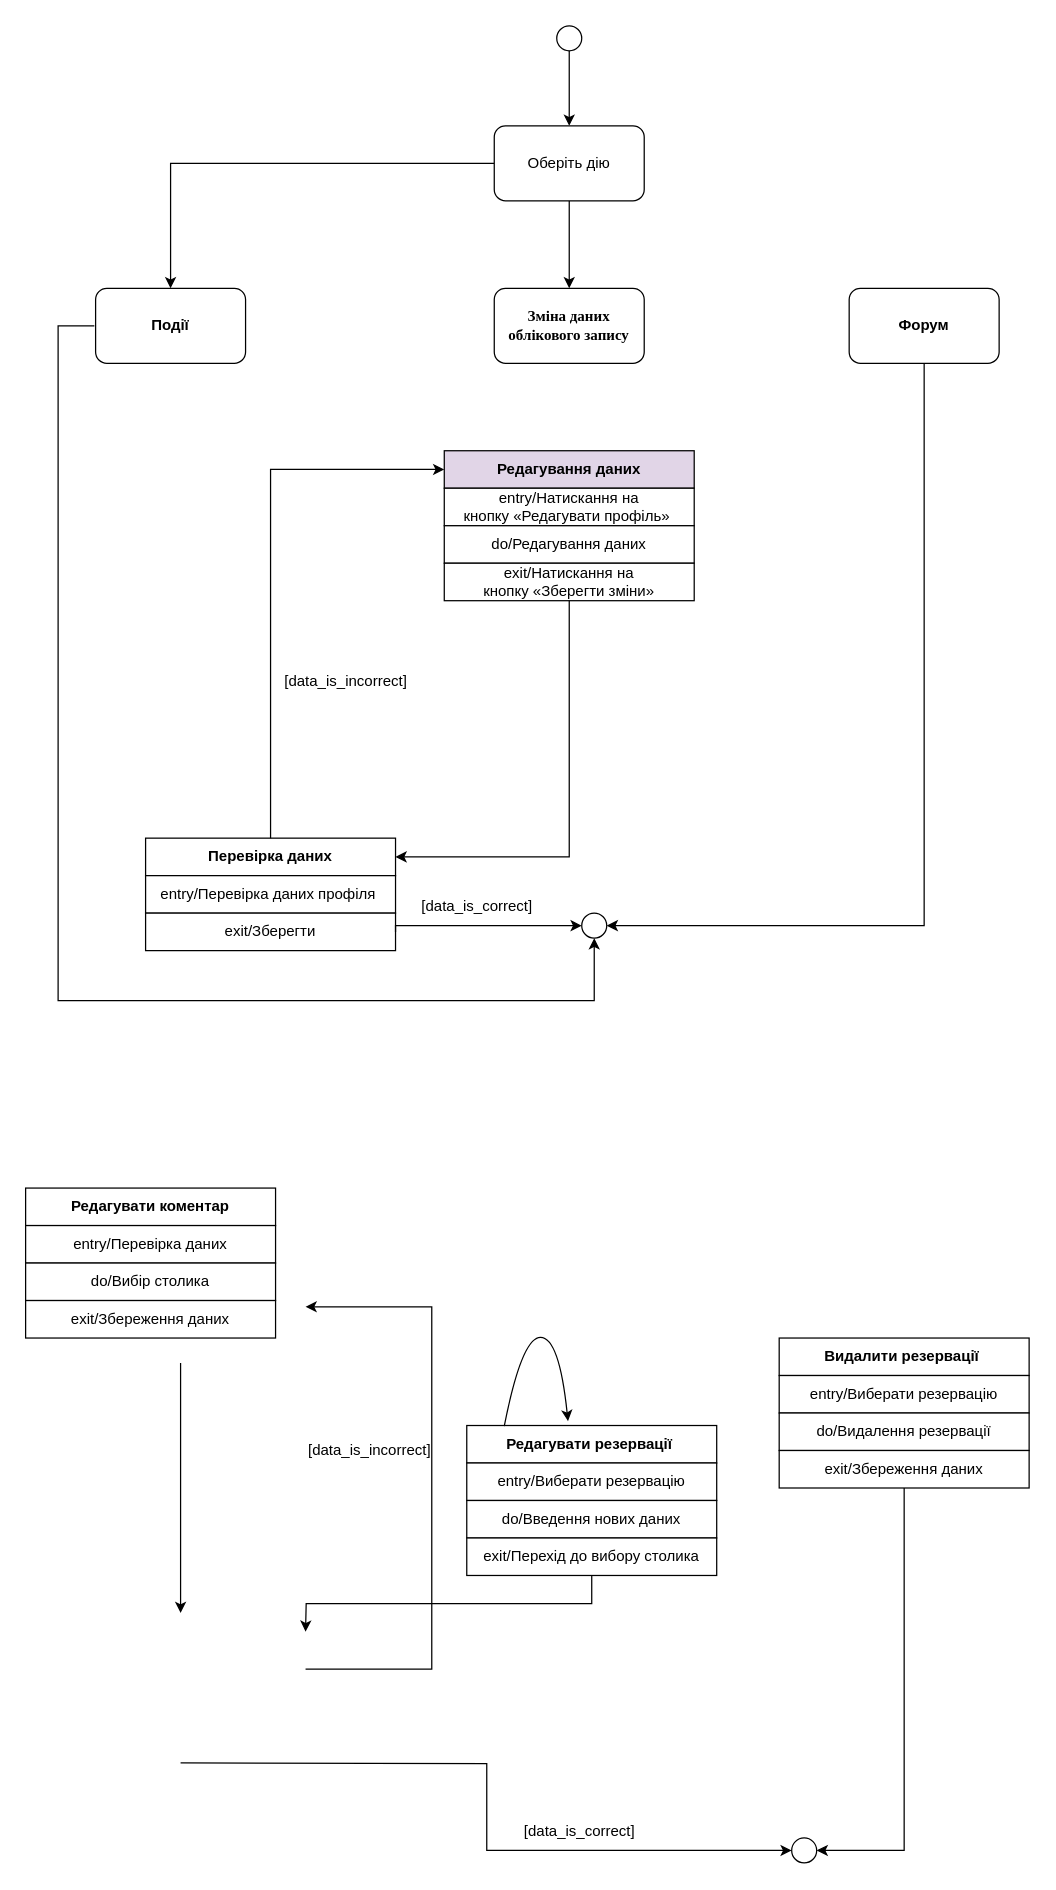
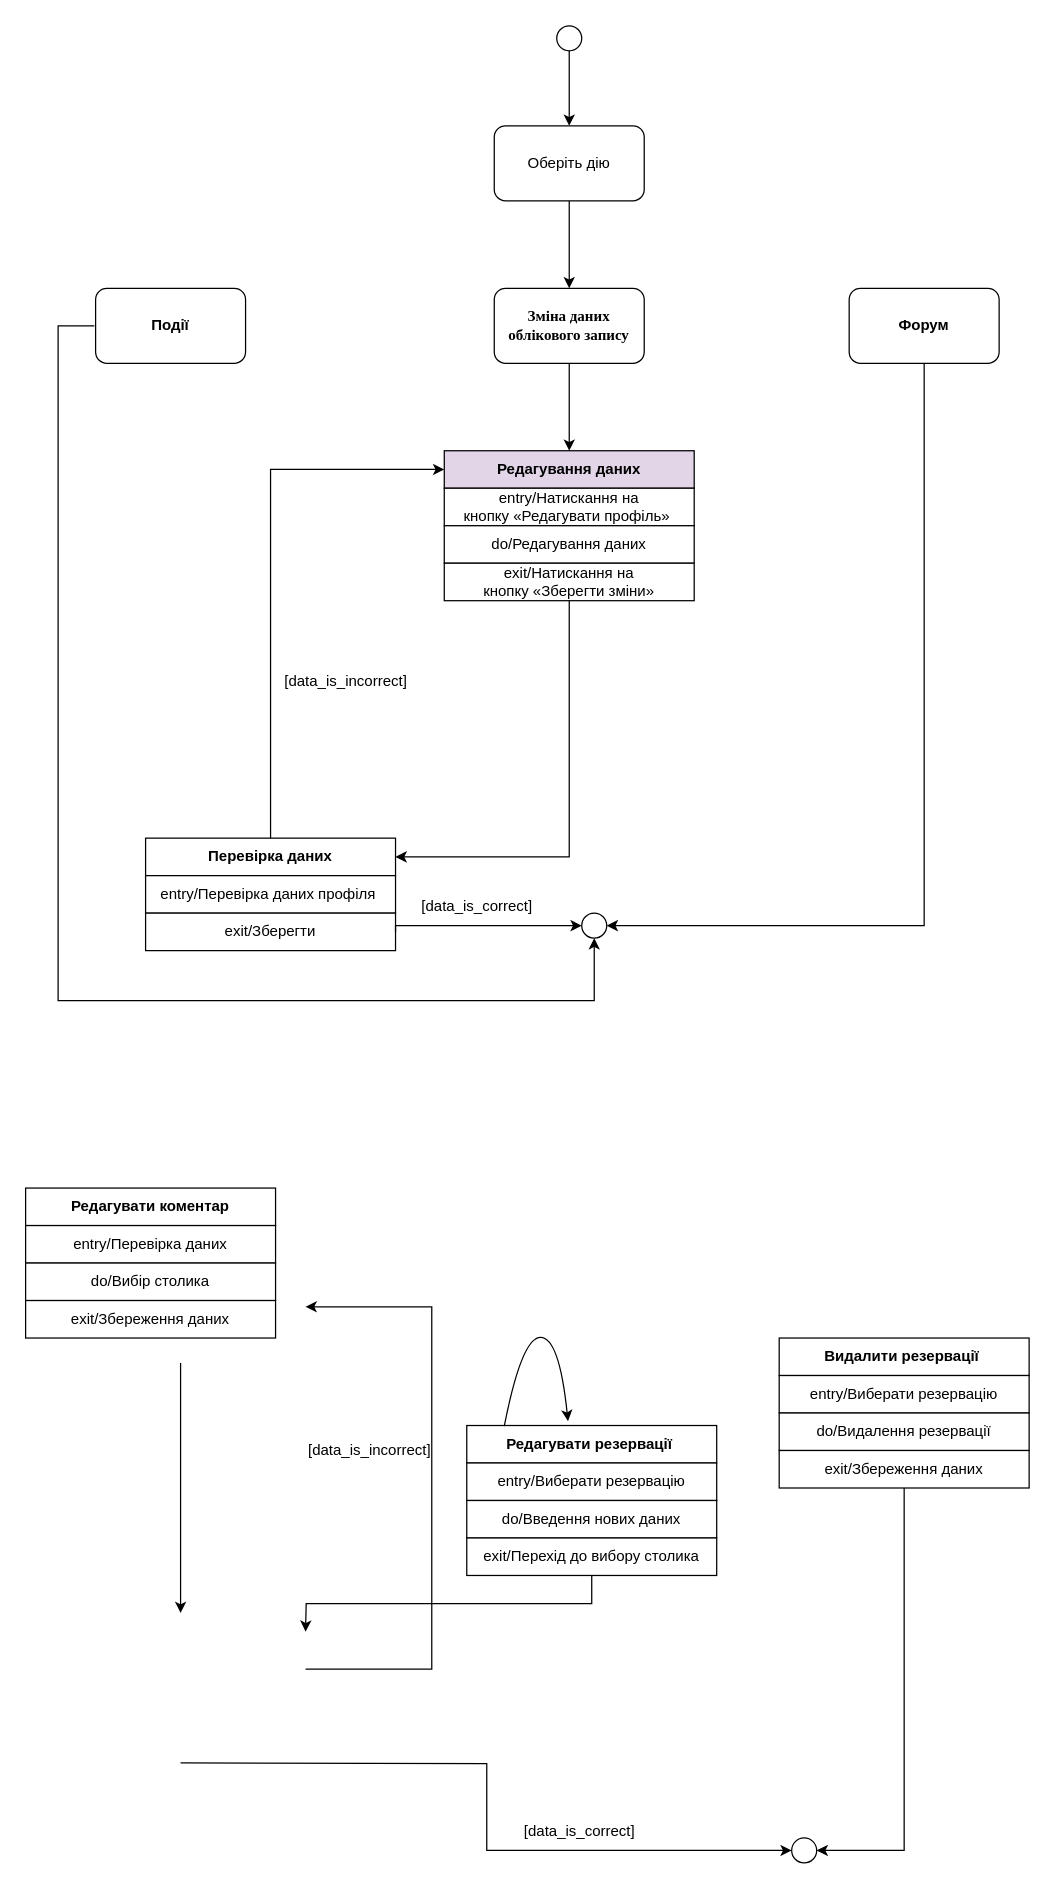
(274, 163) -> none
none -> (569, 402)
